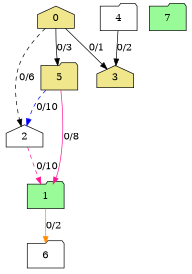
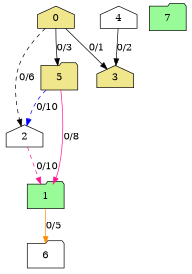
(119, 18) -> (119, 18)
(54, 226) -> (54, 226)
